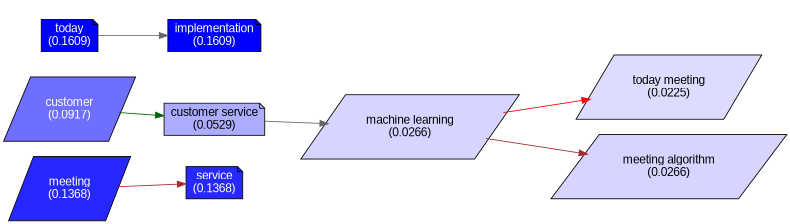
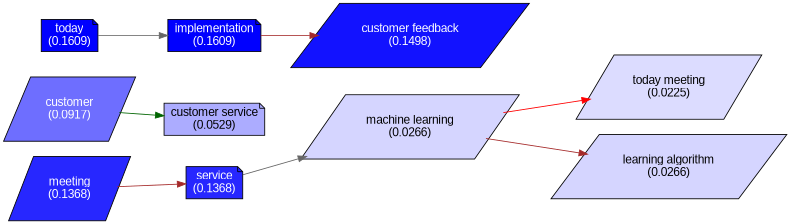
none -> (410, 36)
(292, 122) -> (271, 167)
(669, 167) -> (669, 167)
